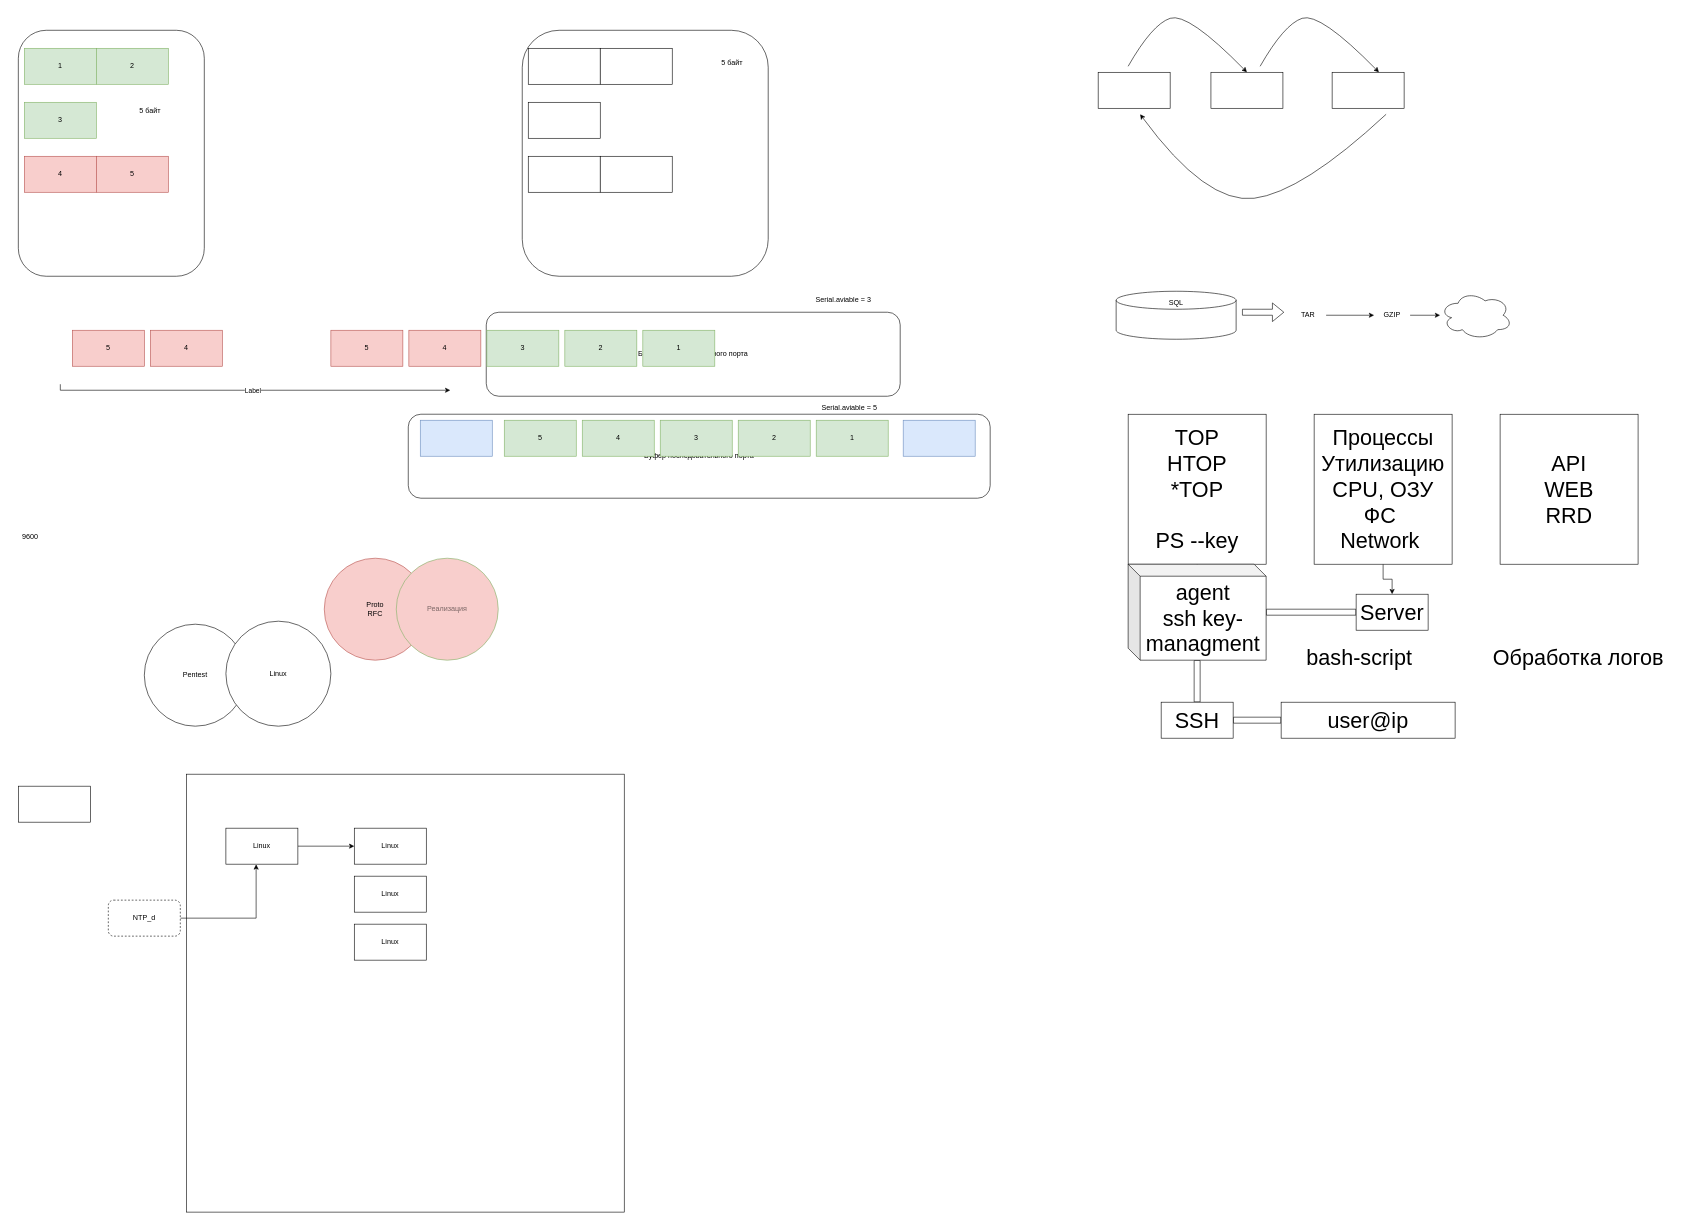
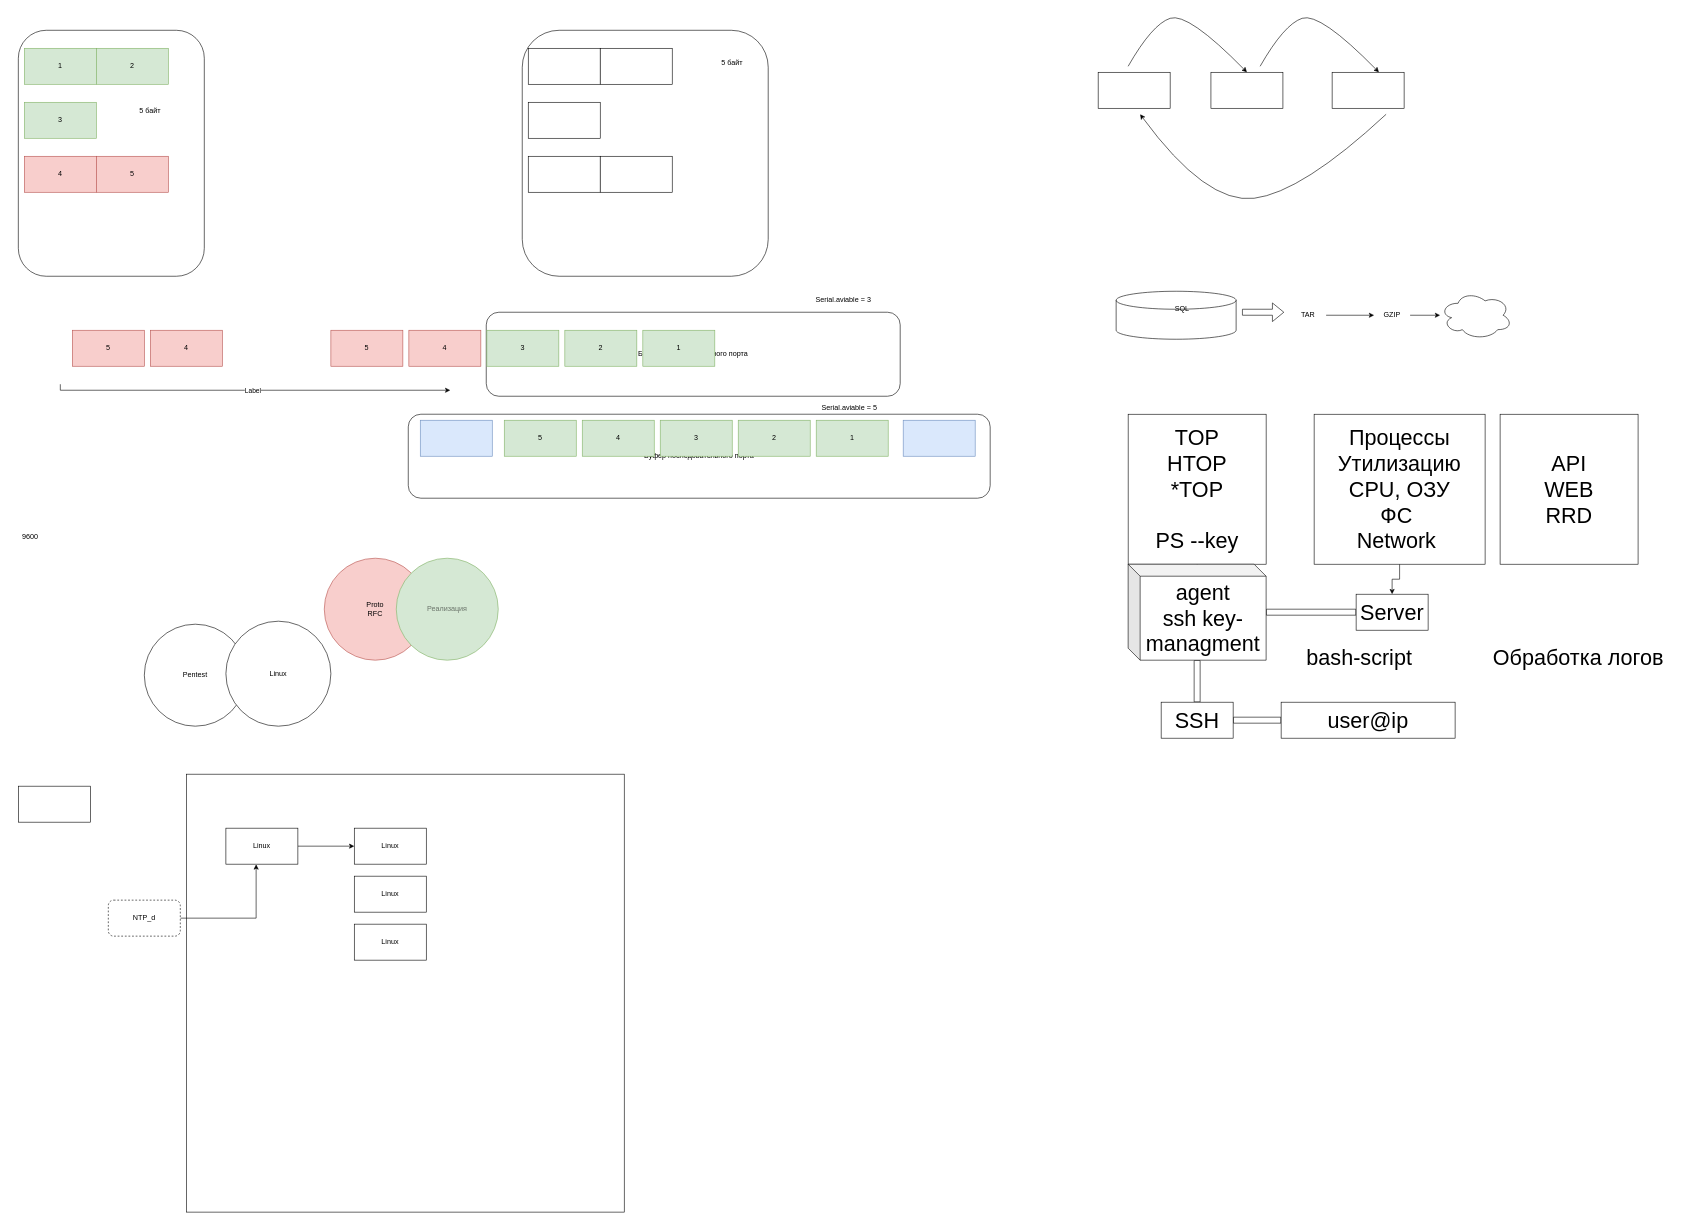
(1176, 303) -> (1182, 309)
(1383, 489) -> (1400, 489)
(447, 609) -> (447, 609)
